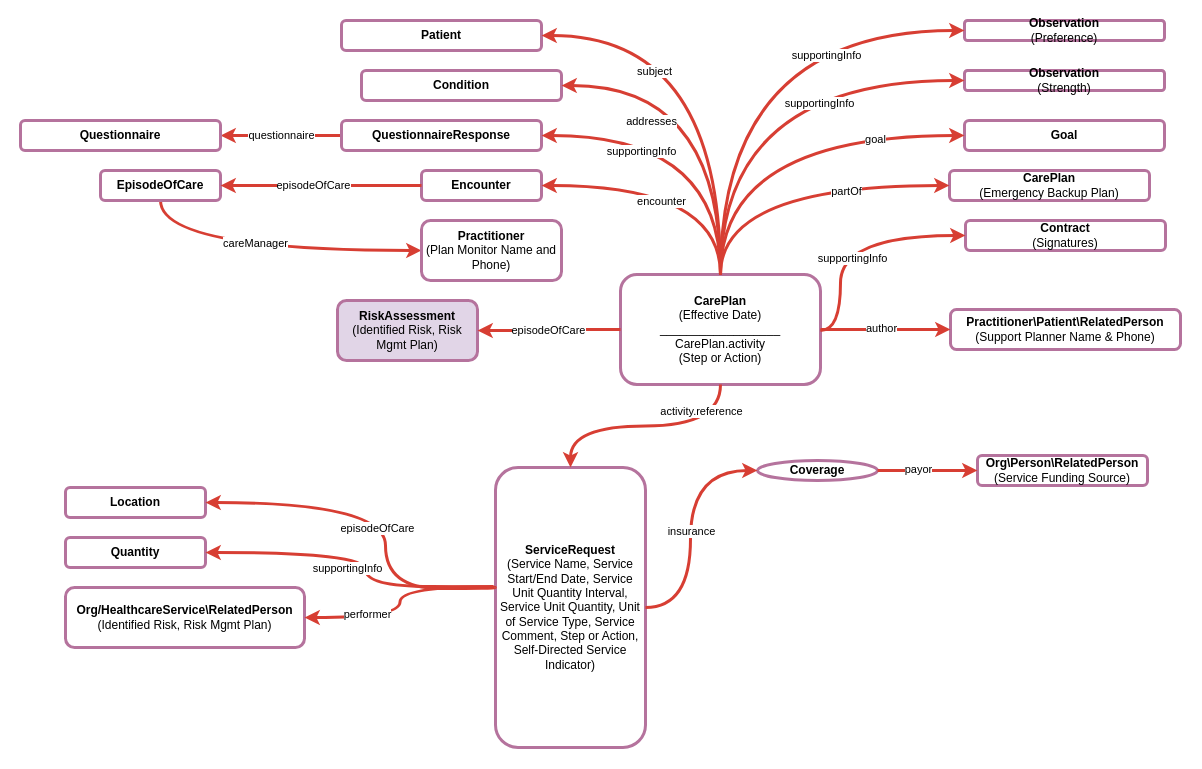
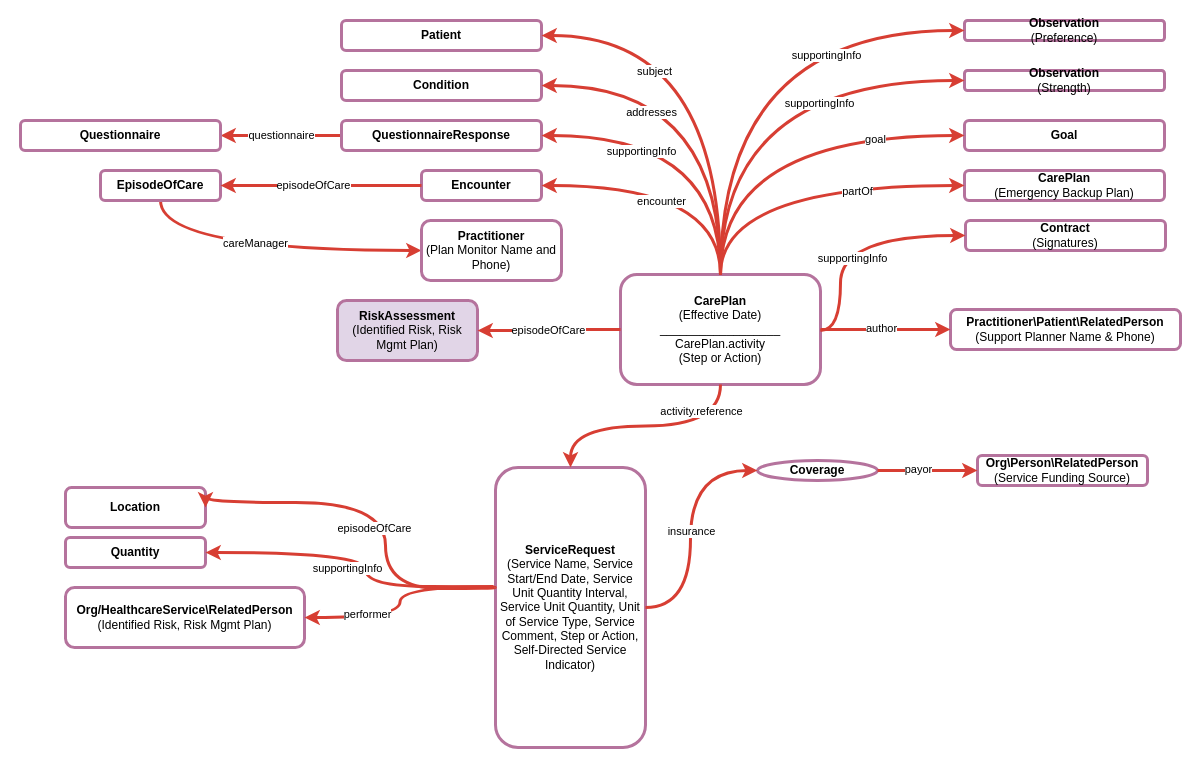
(462, 86) -> (442, 86)
(1050, 186) -> (1065, 186)
(136, 503) -> (136, 508)
